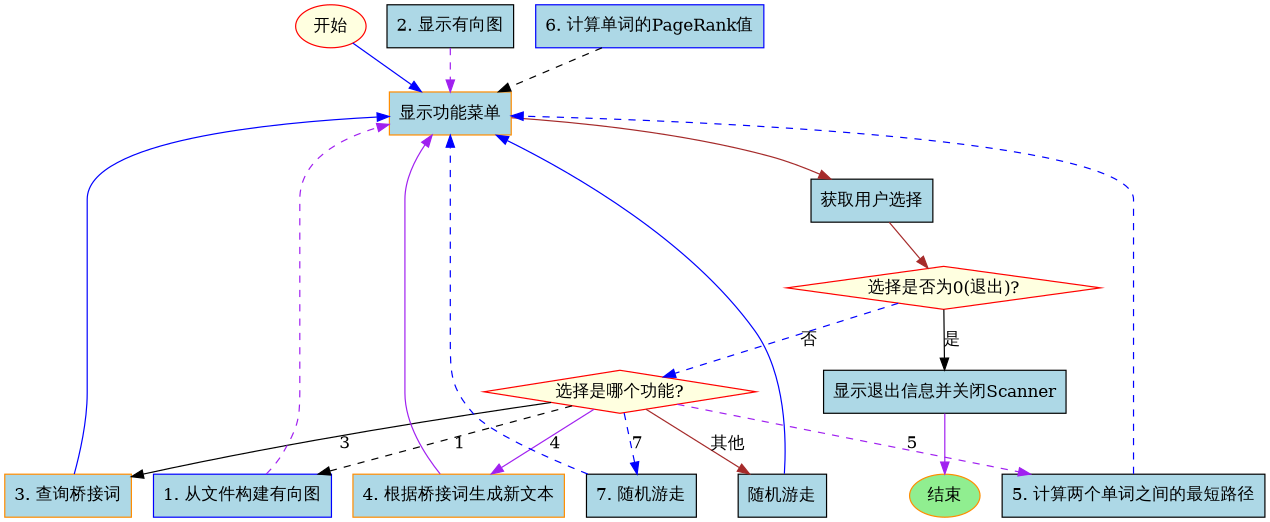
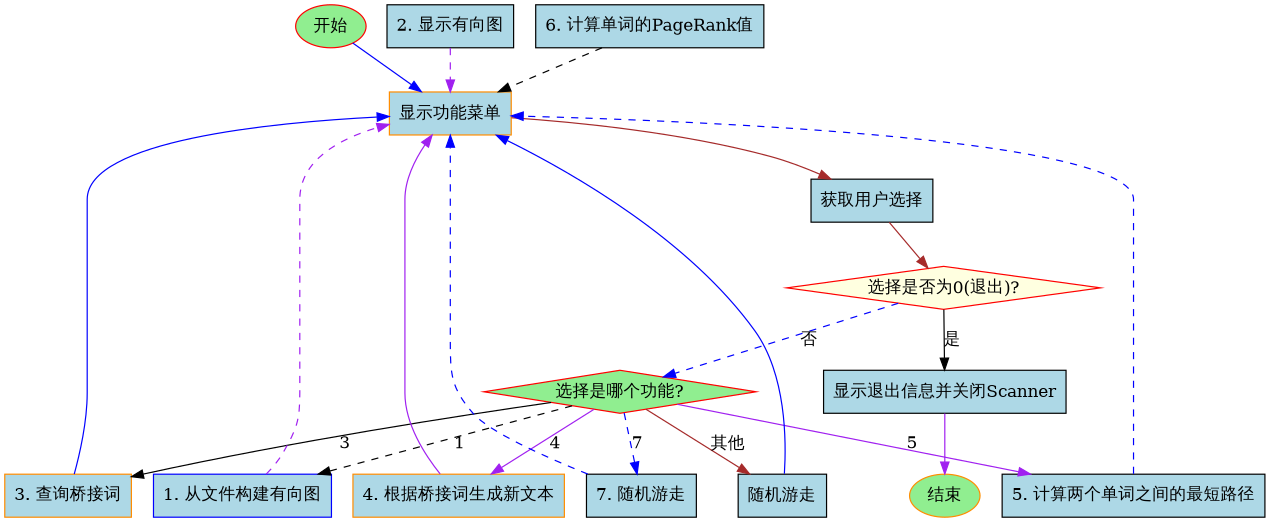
(331, 26) -> (331, 26)
(650, 26) -> (650, 26)
(620, 392) -> (620, 392)
(848, 438) -> (848, 438)
